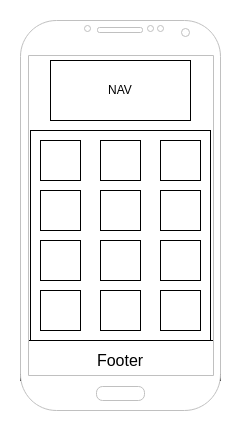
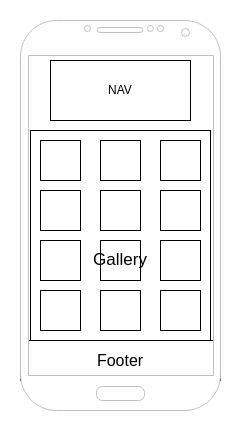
none -> (121, 261)
